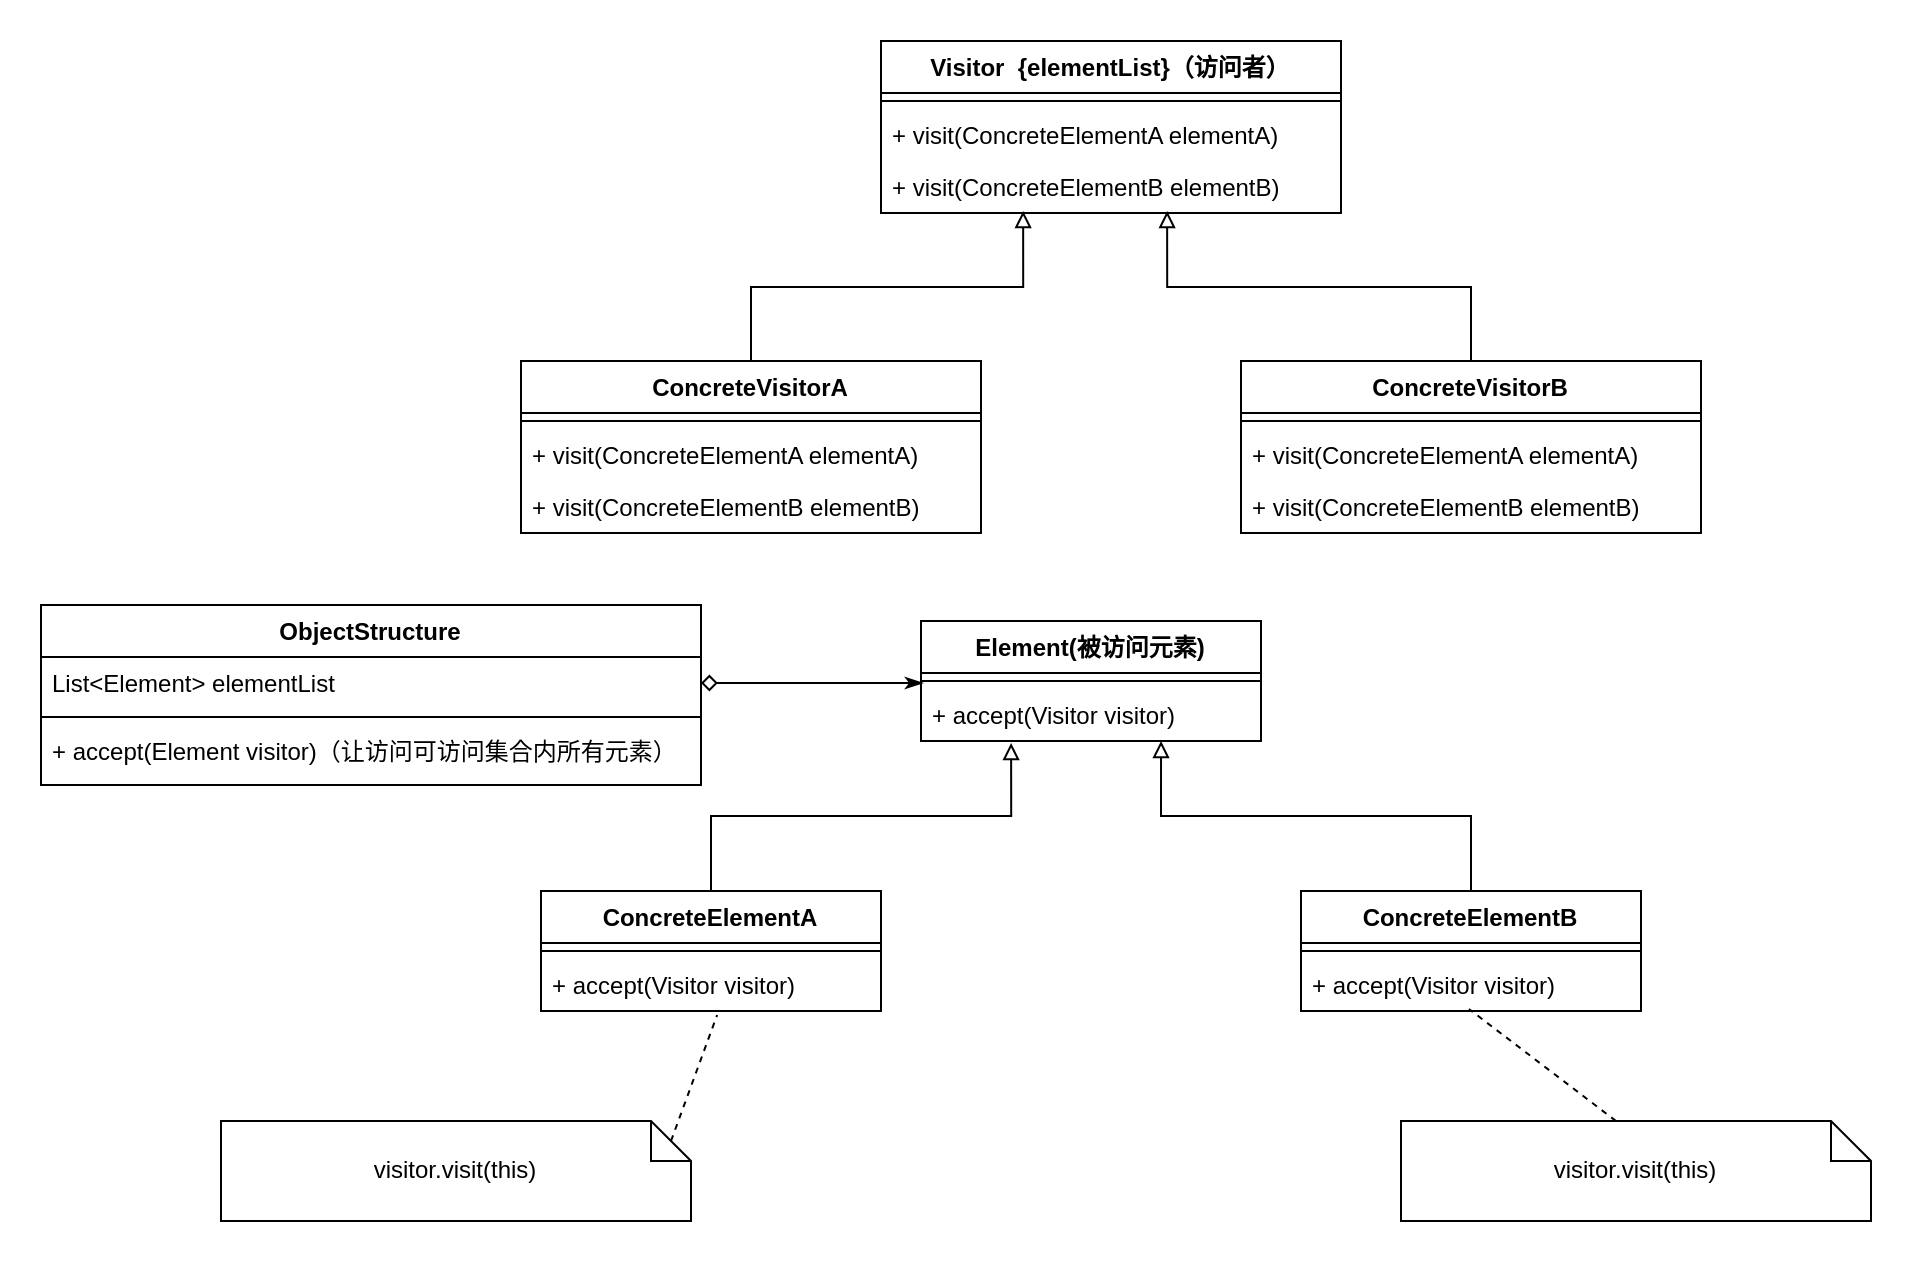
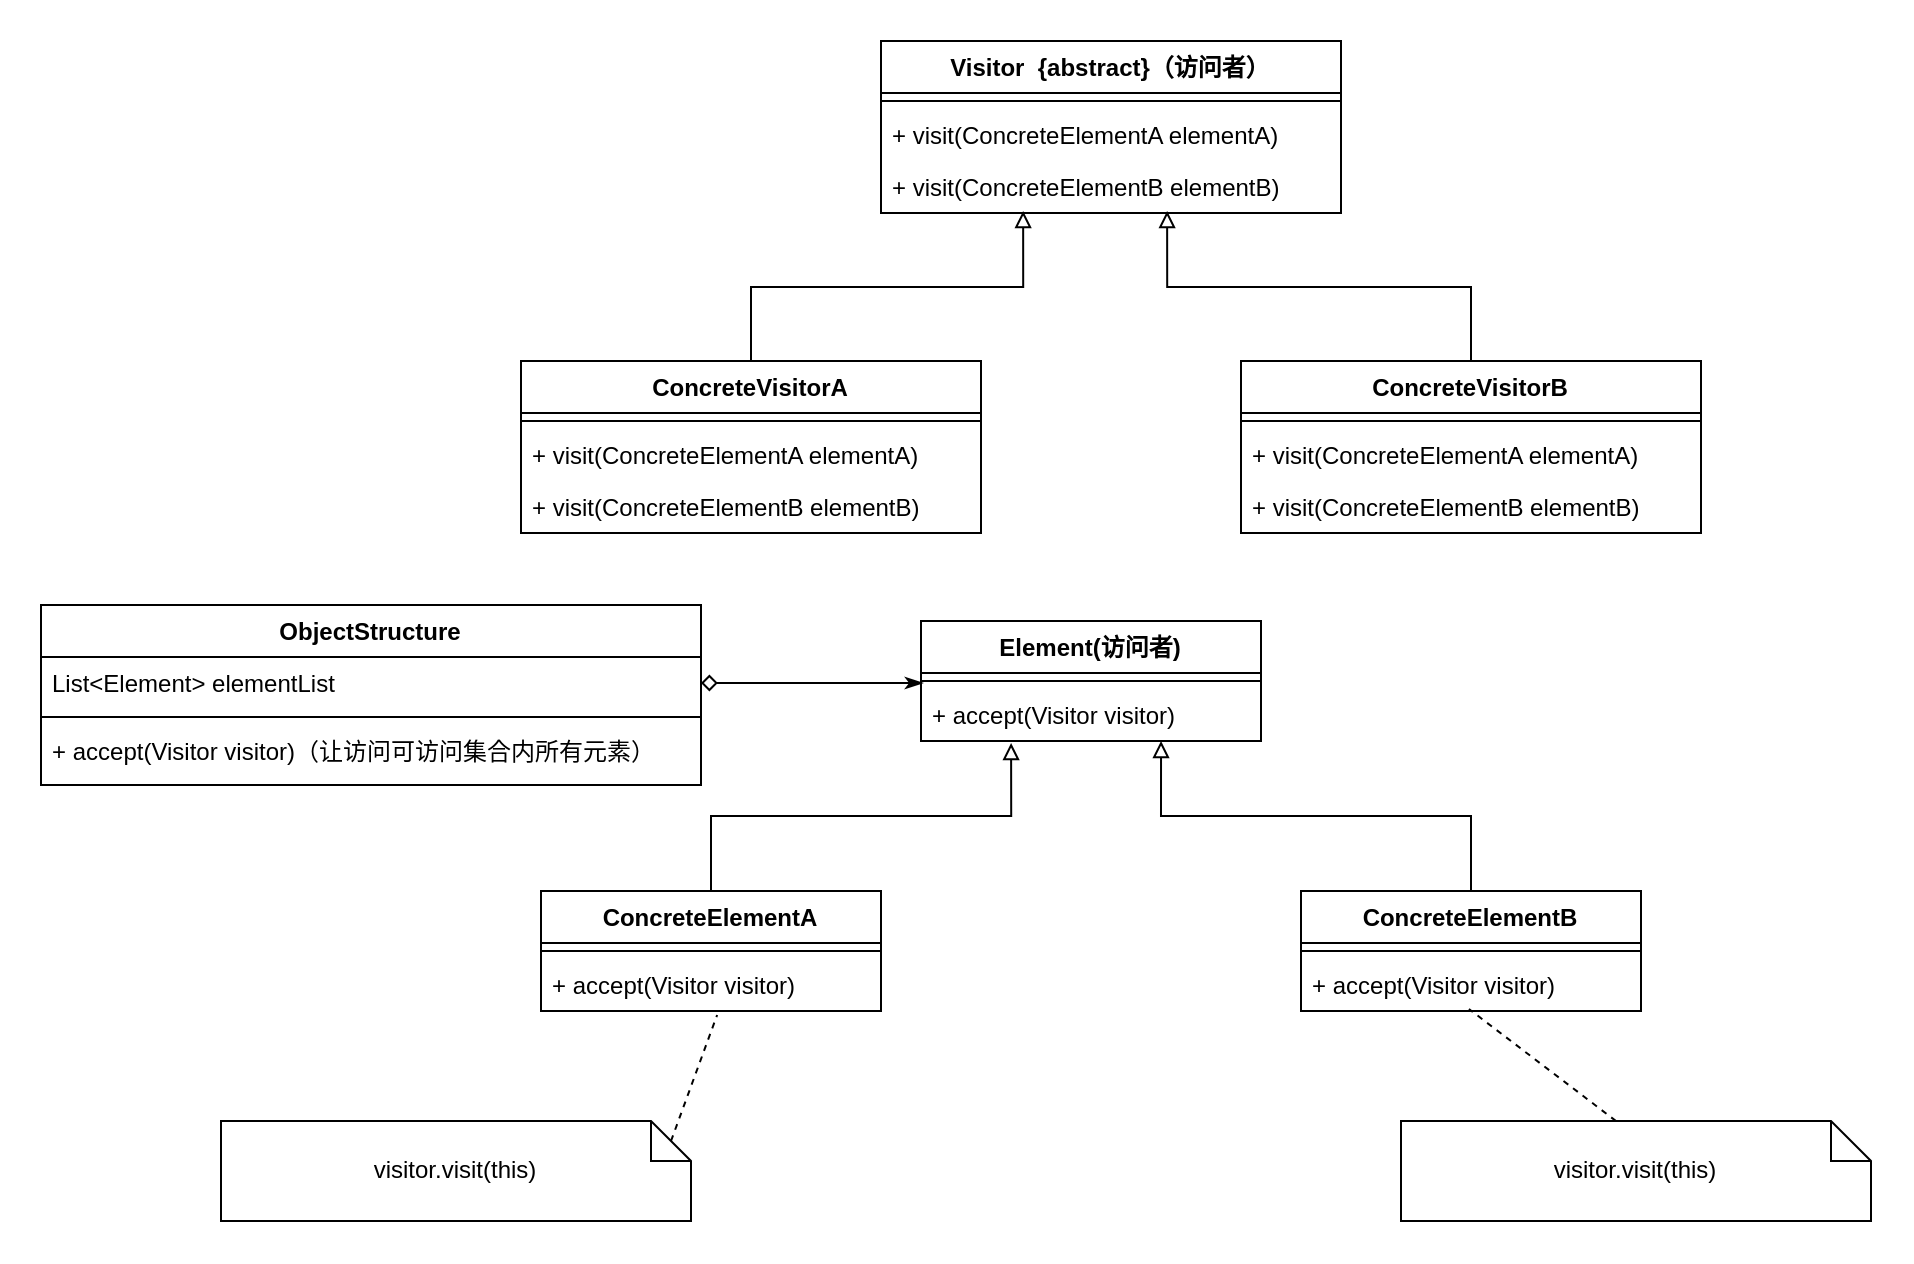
(1110, 68) -> (1110, 68)
(1090, 648) -> (1090, 648)
(384, 752) -> (381, 752)
